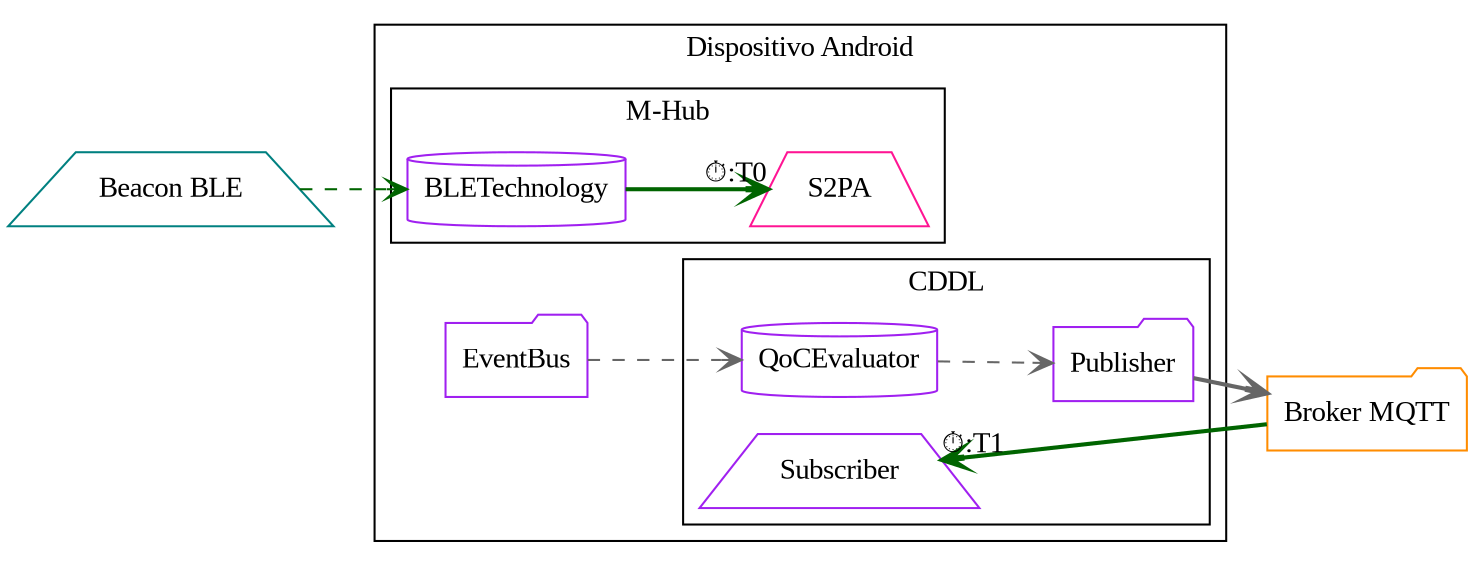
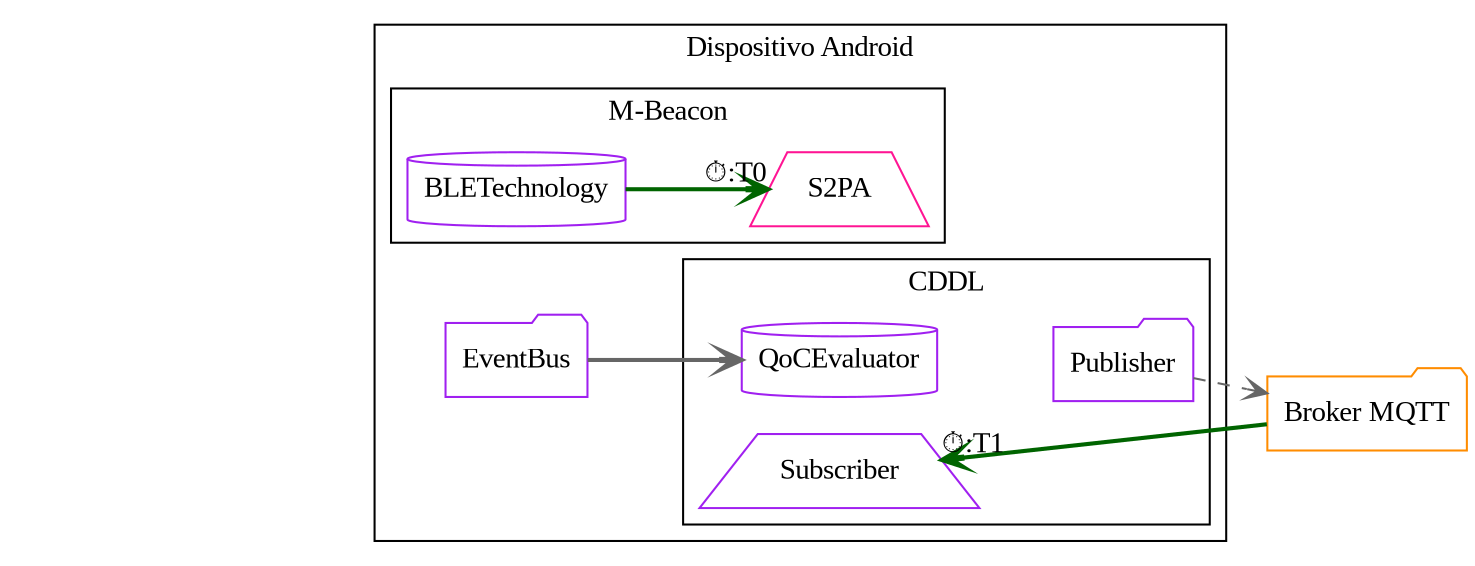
(668, 112) -> (668, 112)
(171, 189) -> none
(654, 360) -> (654, 360)
(985, 362) -> none
(1220, 384) -> (1220, 384)
